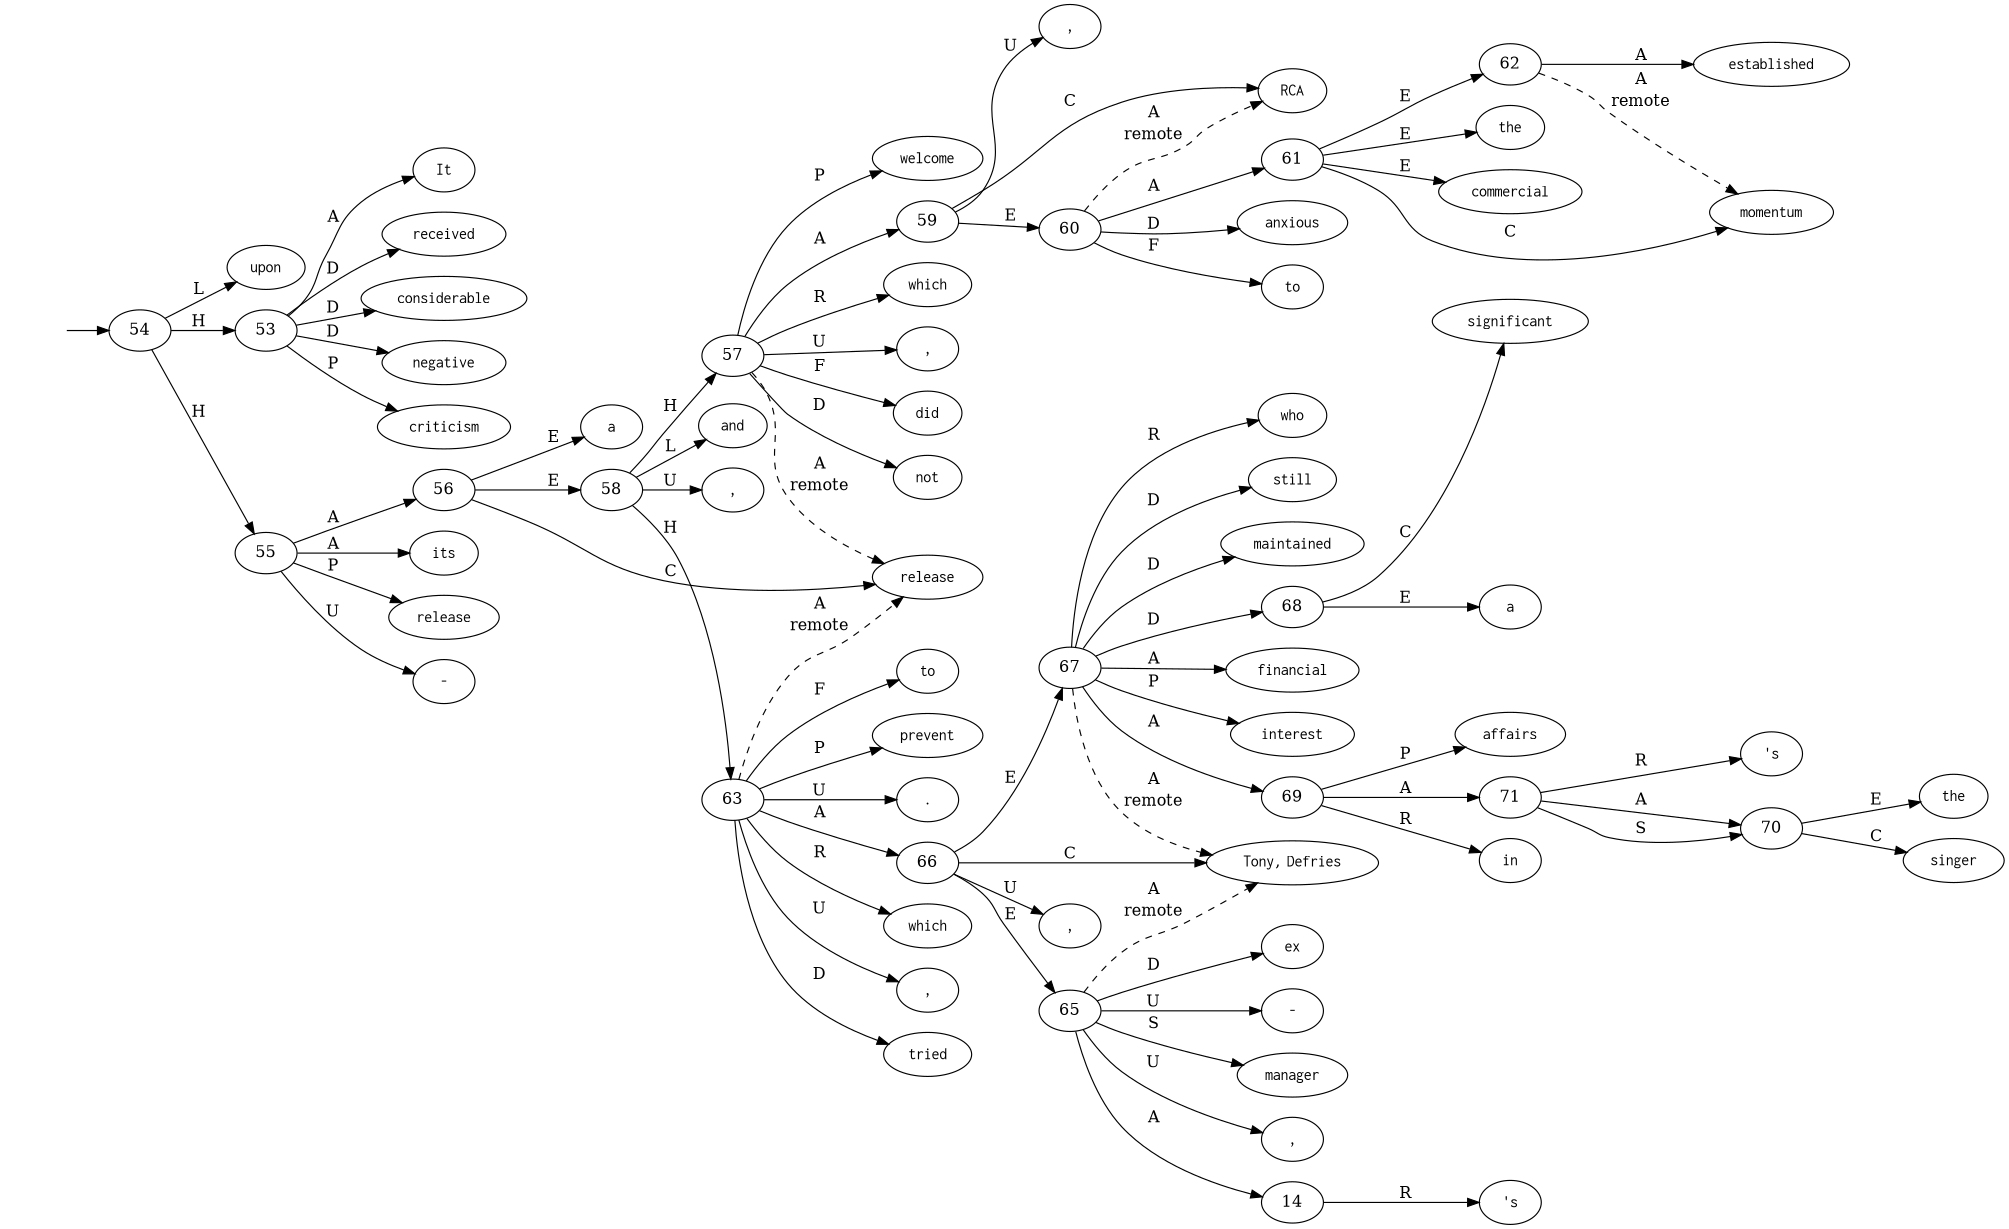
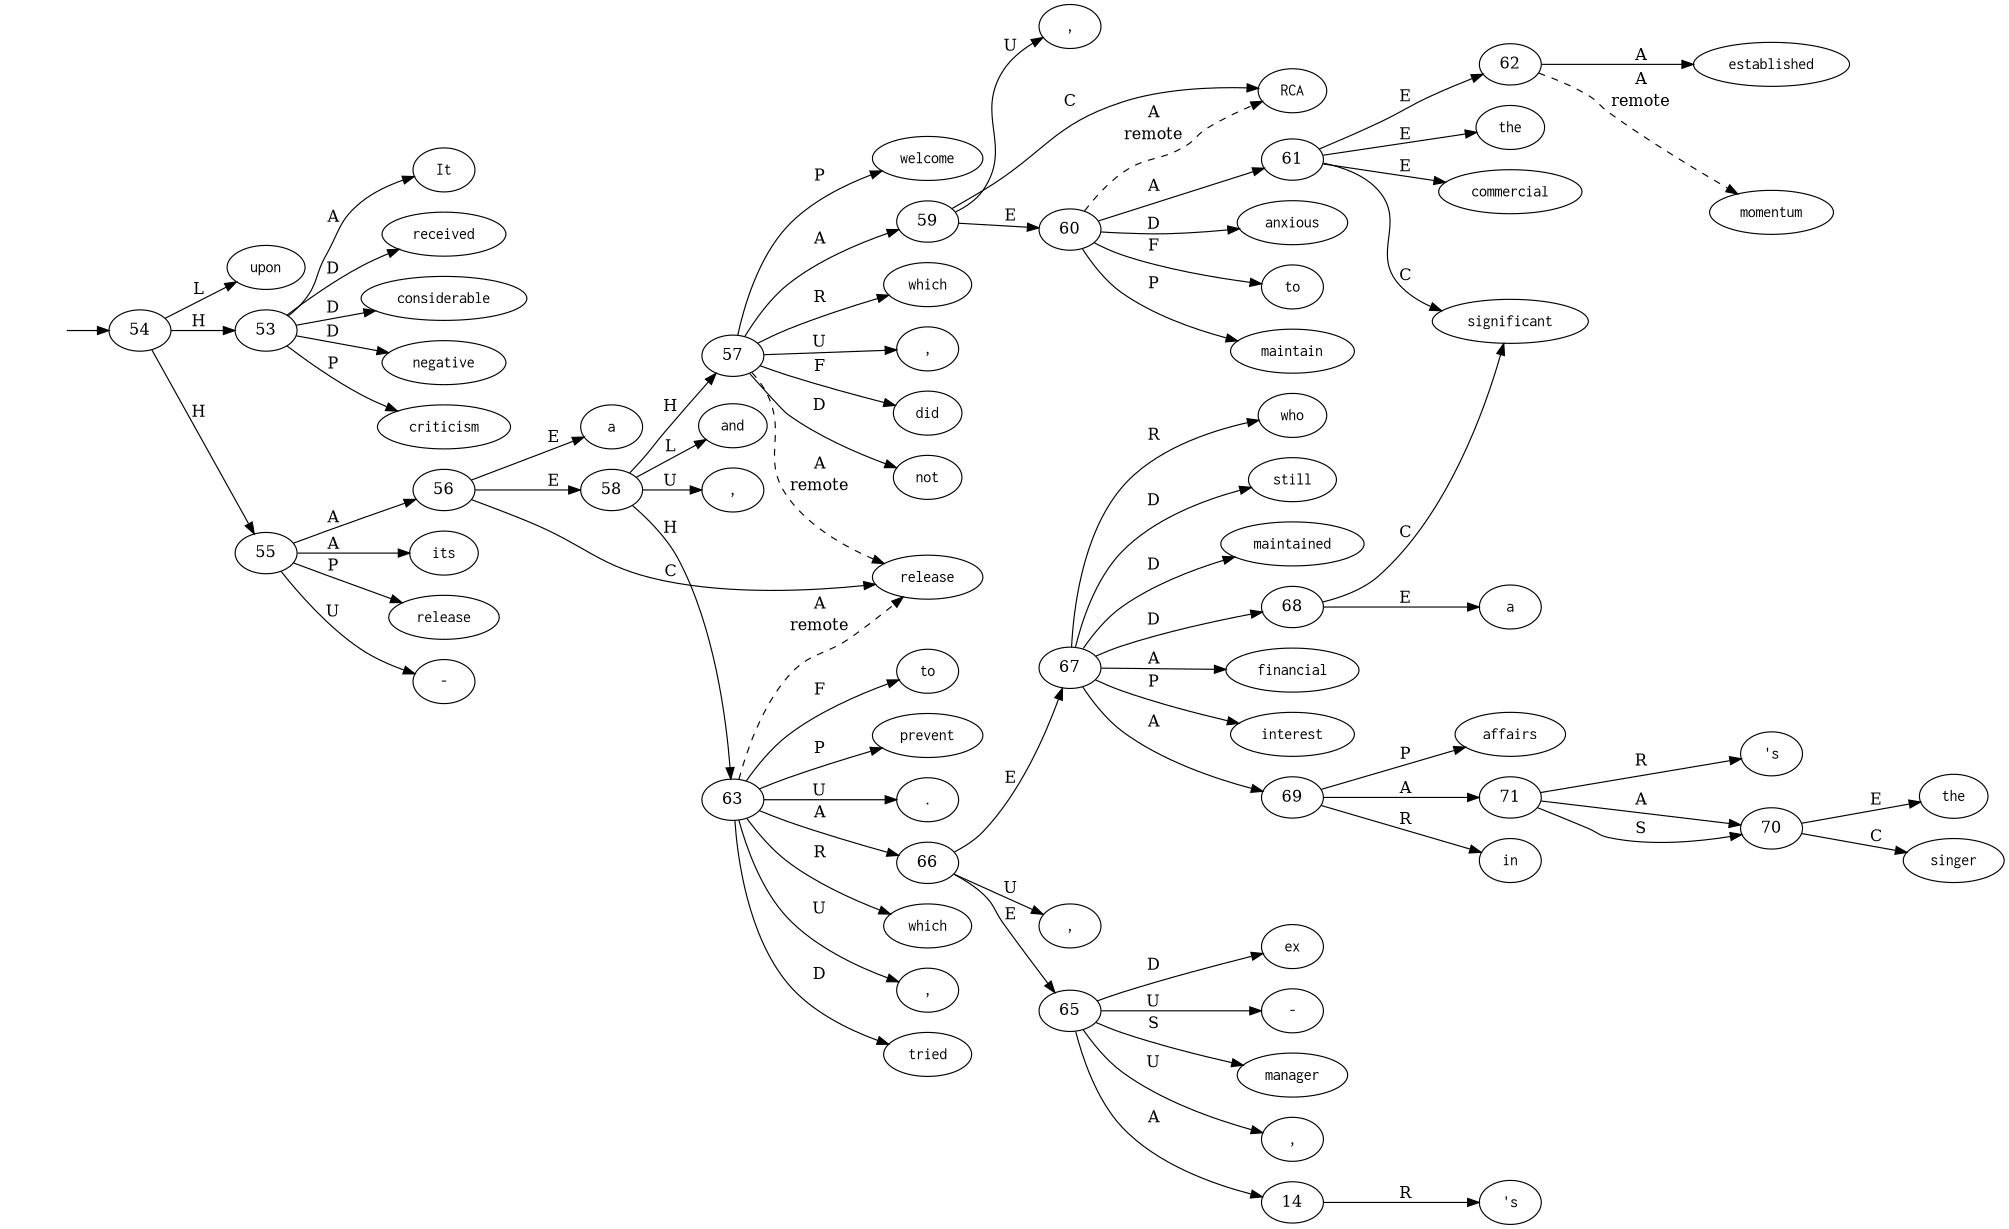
(1507, 258) -> (1390, 226)
none -> (1292, 351)
(1292, 863) -> none
